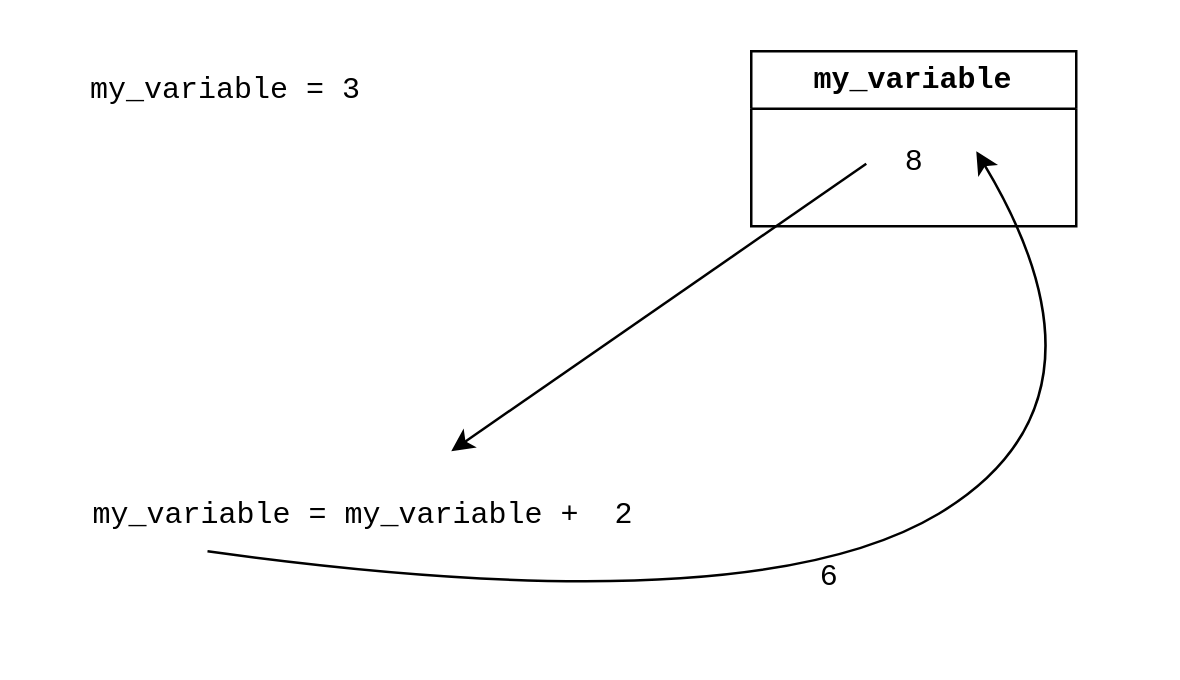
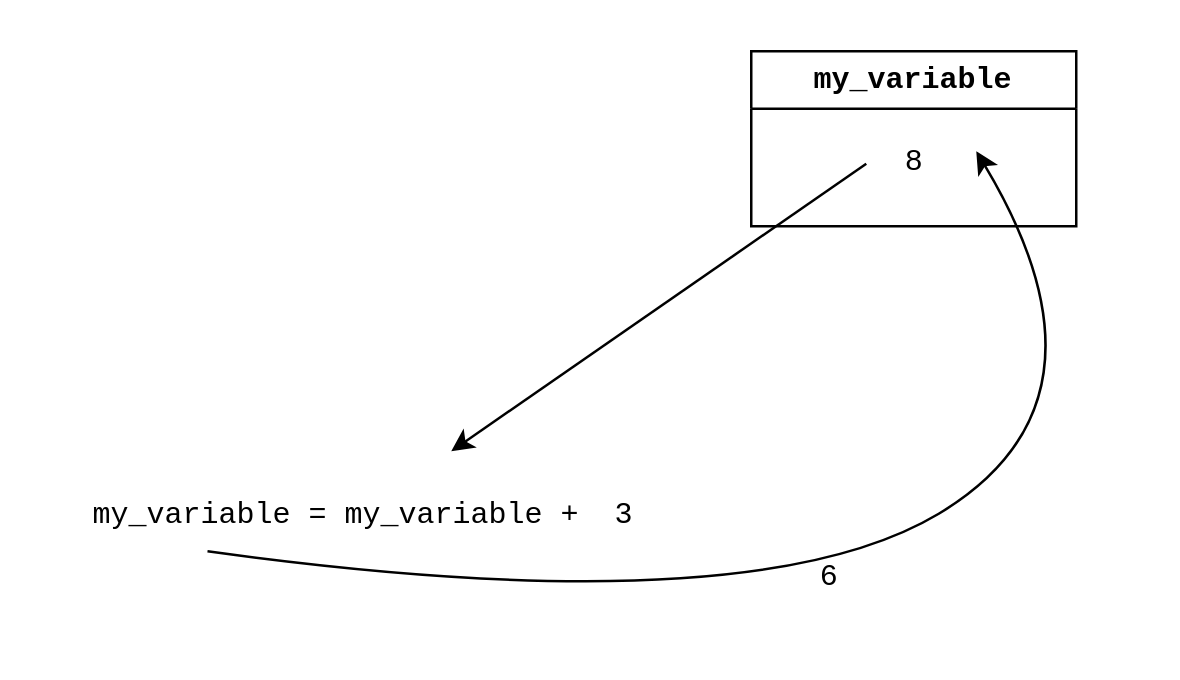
(226, 89) -> none
(364, 514) -> (364, 514)
